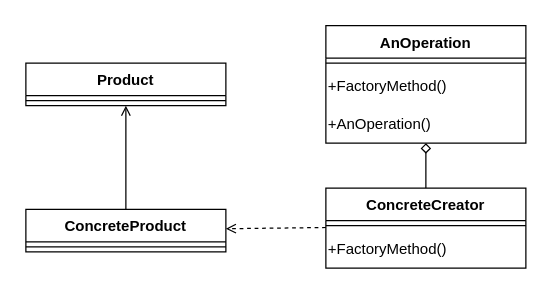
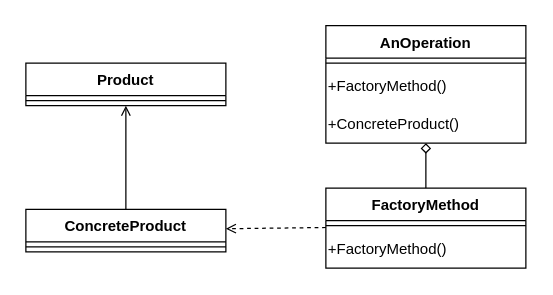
(385, 124) -> (404, 124)
(426, 206) -> (426, 206)
